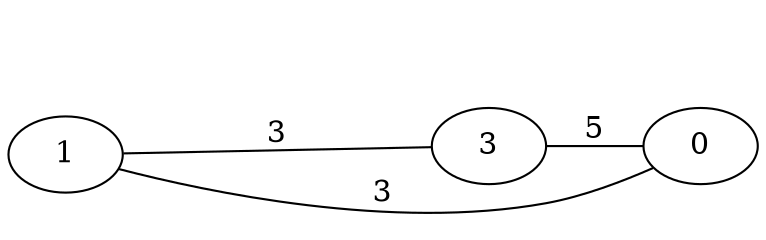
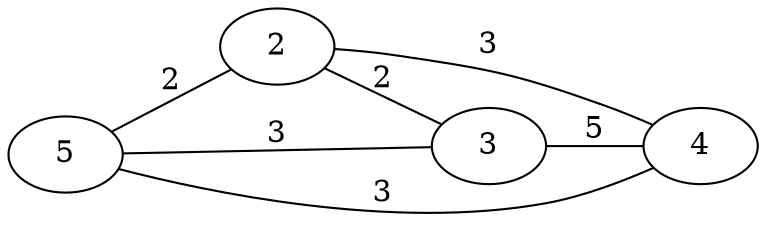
none -> (277, 47)
(701, 146) -> (701, 146)
(66, 155) -> (66, 155)
